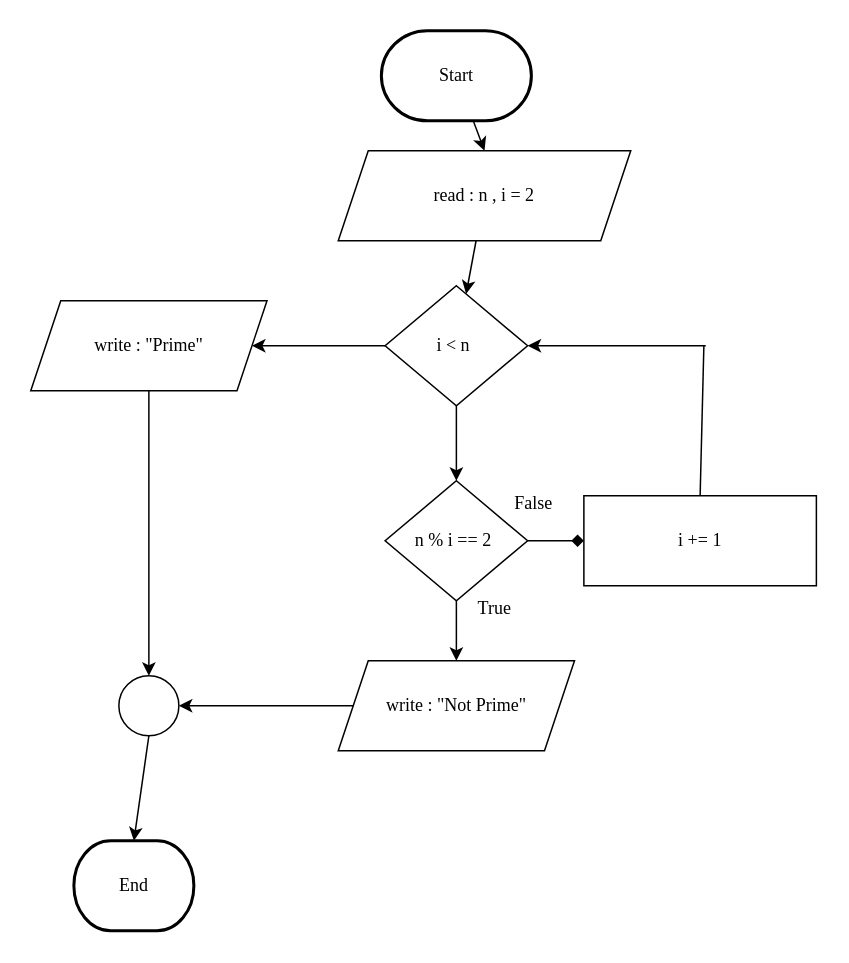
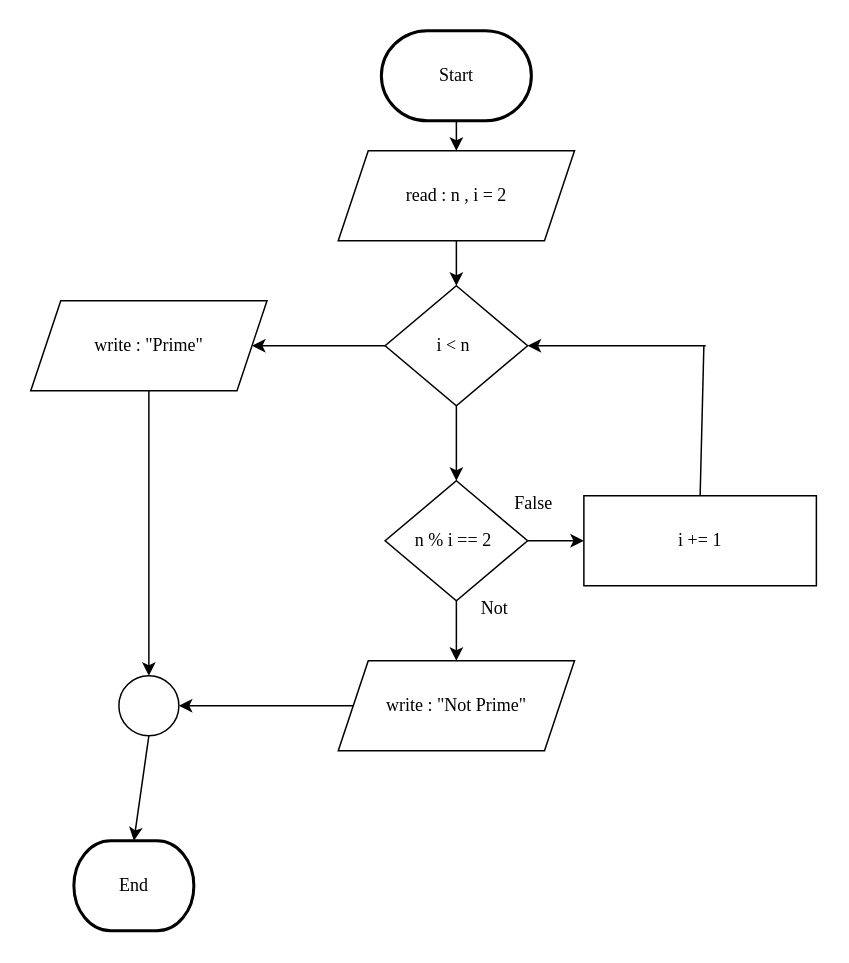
(485, 196) -> (456, 196)
(571, 541) -> (572, 541)
(495, 608) -> (495, 608)
